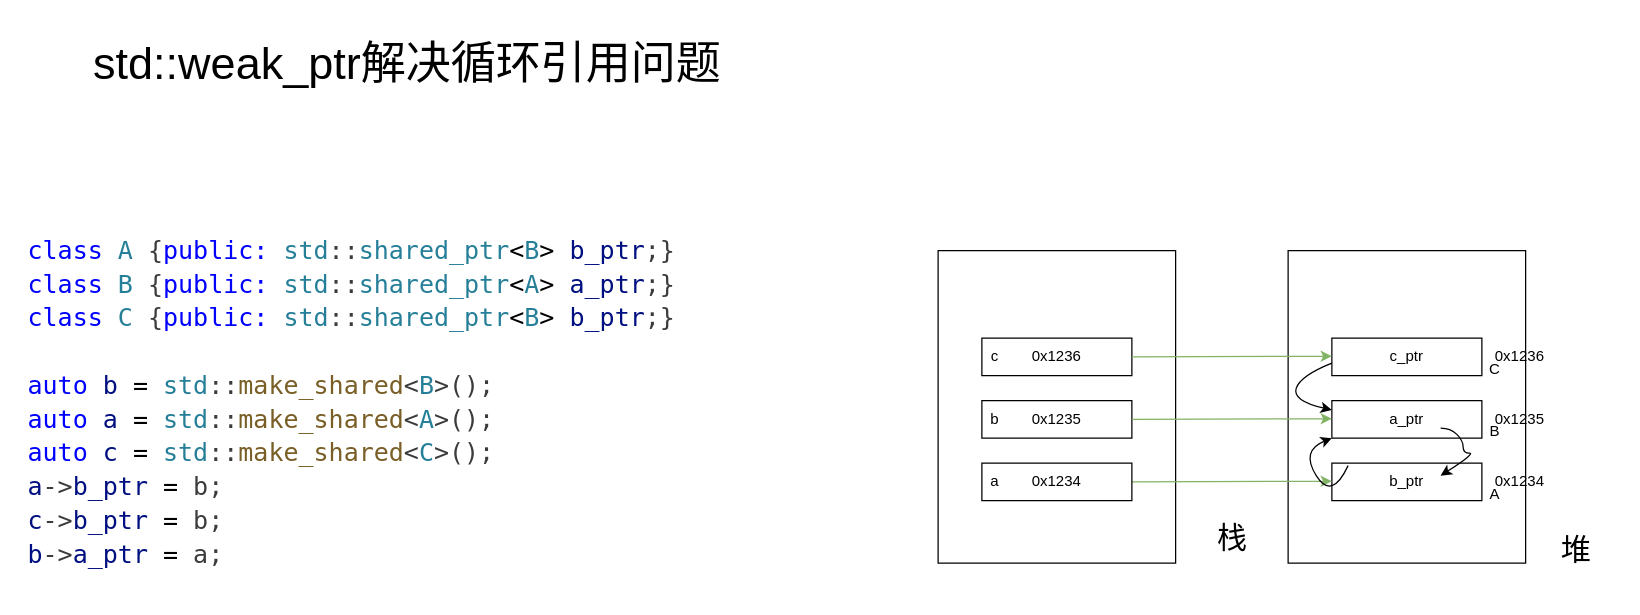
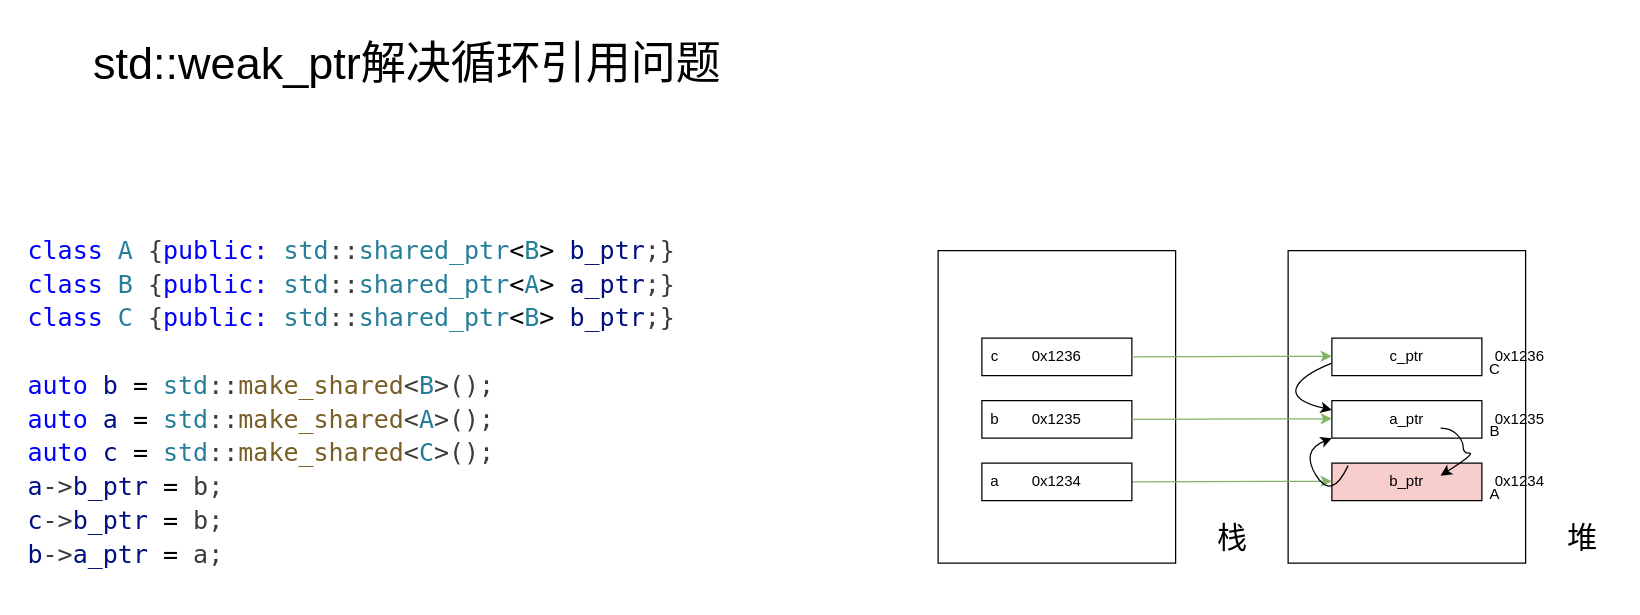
(1407, 482) -> (1407, 482)
(1576, 551) -> (1582, 538)
